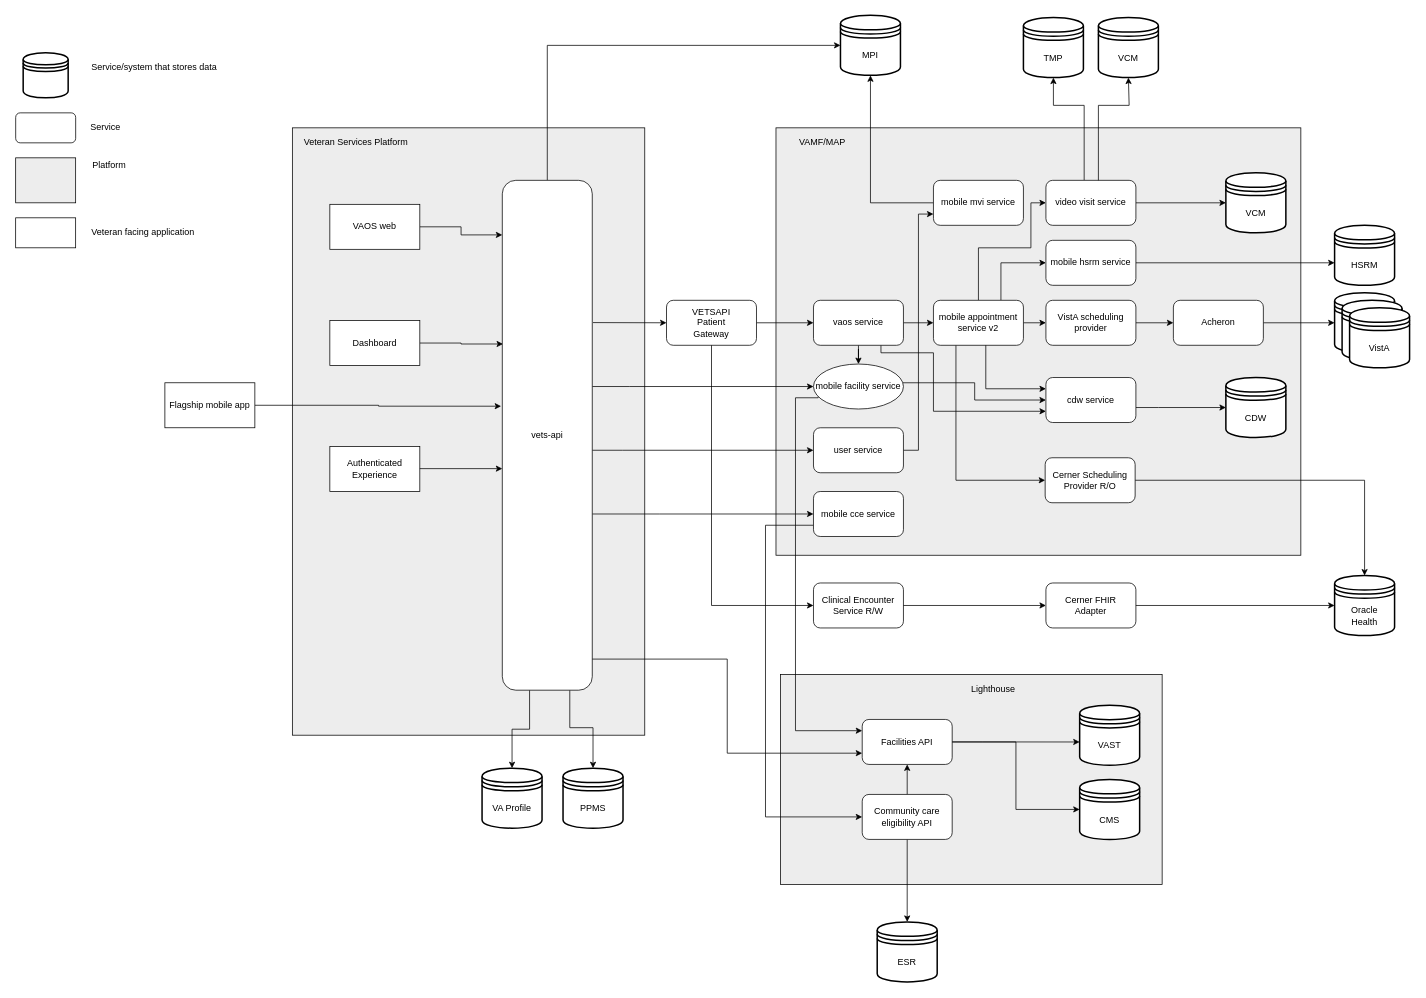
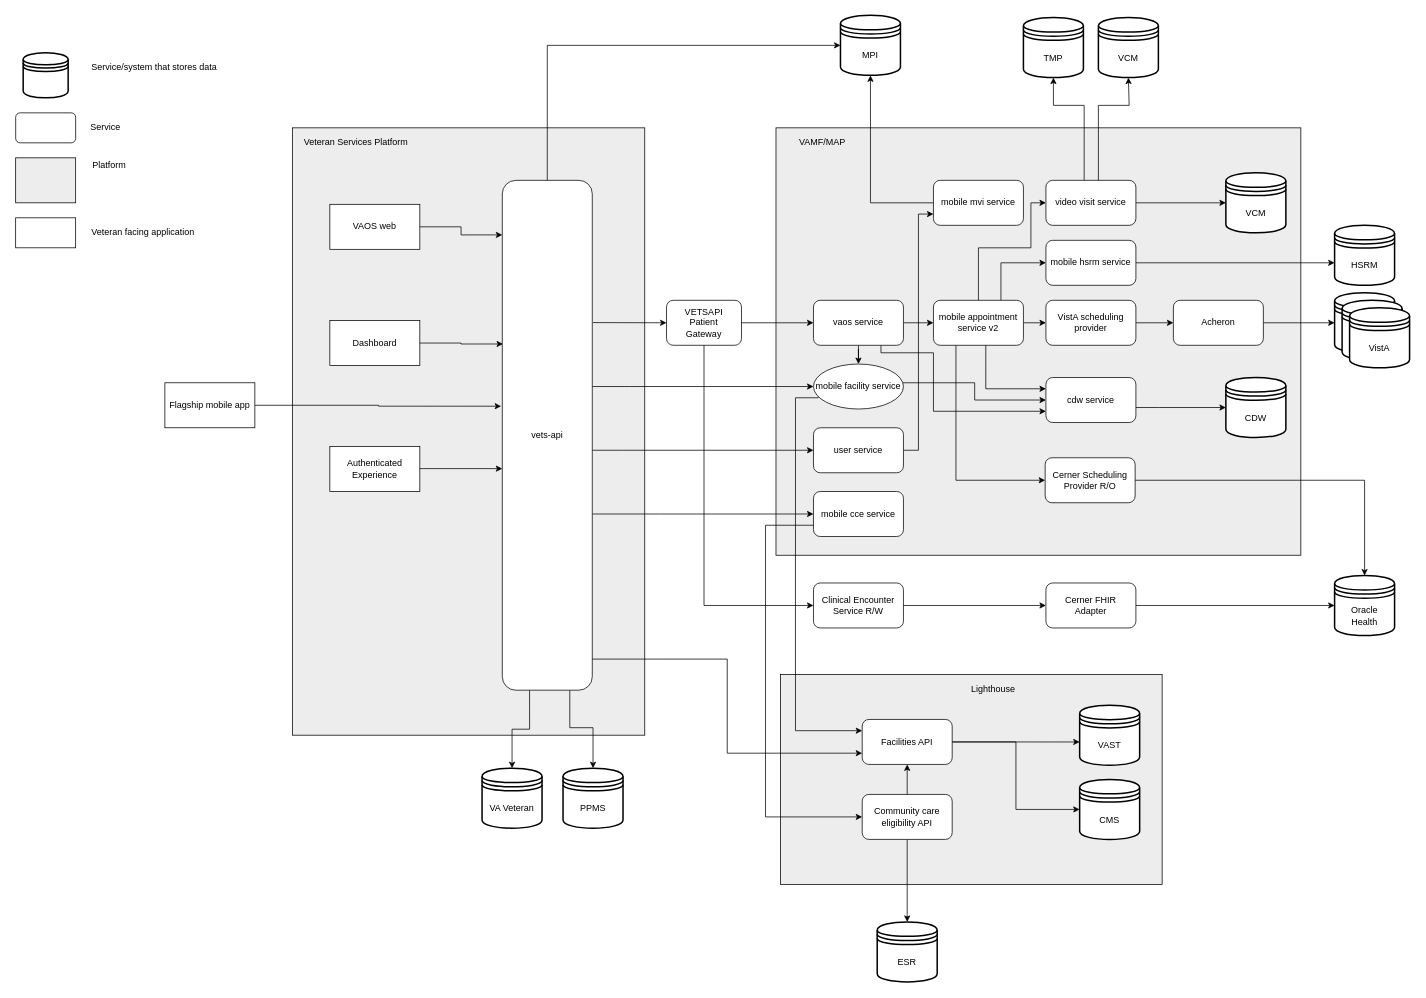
(711, 323) -> (704, 323)
(512, 809) -> (512, 809)
